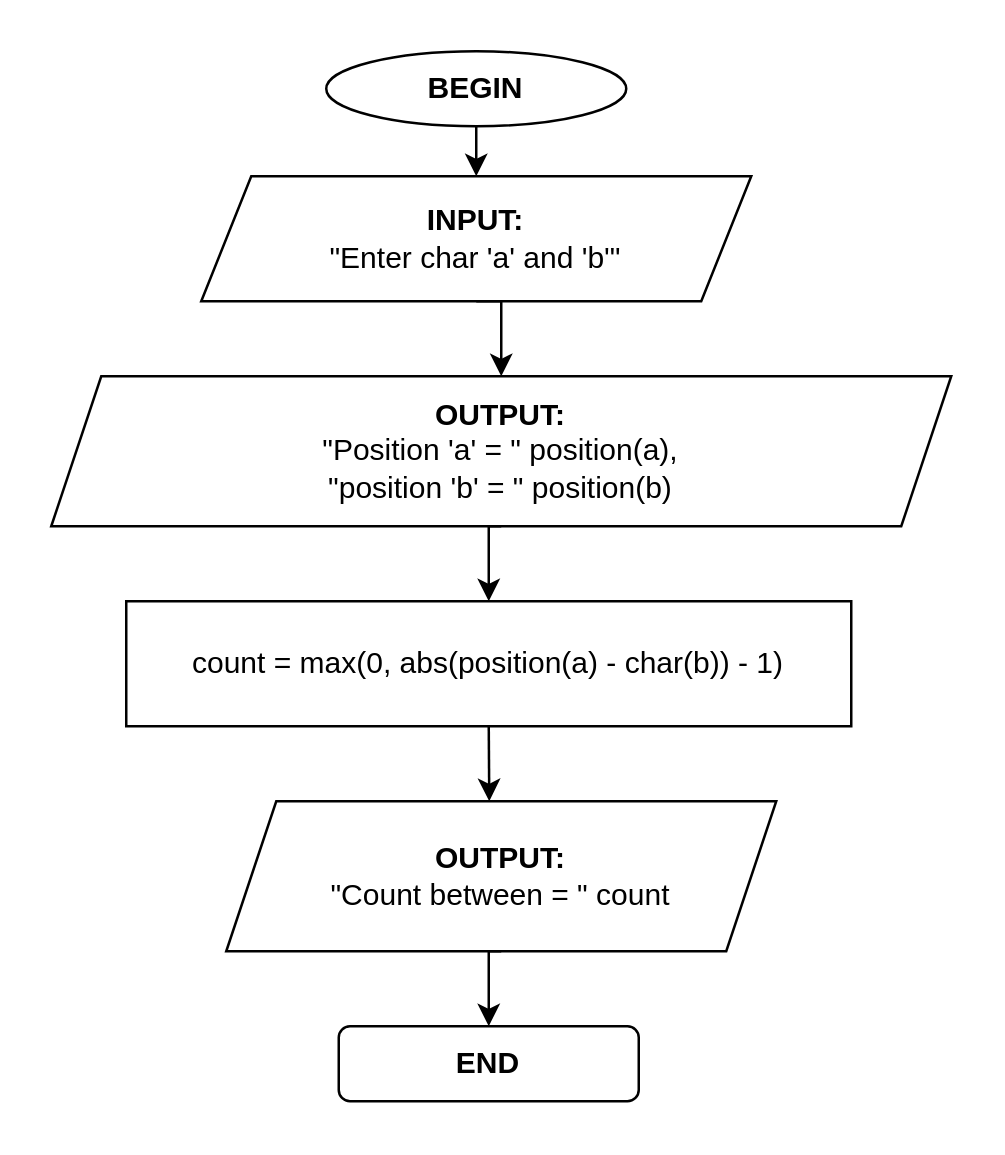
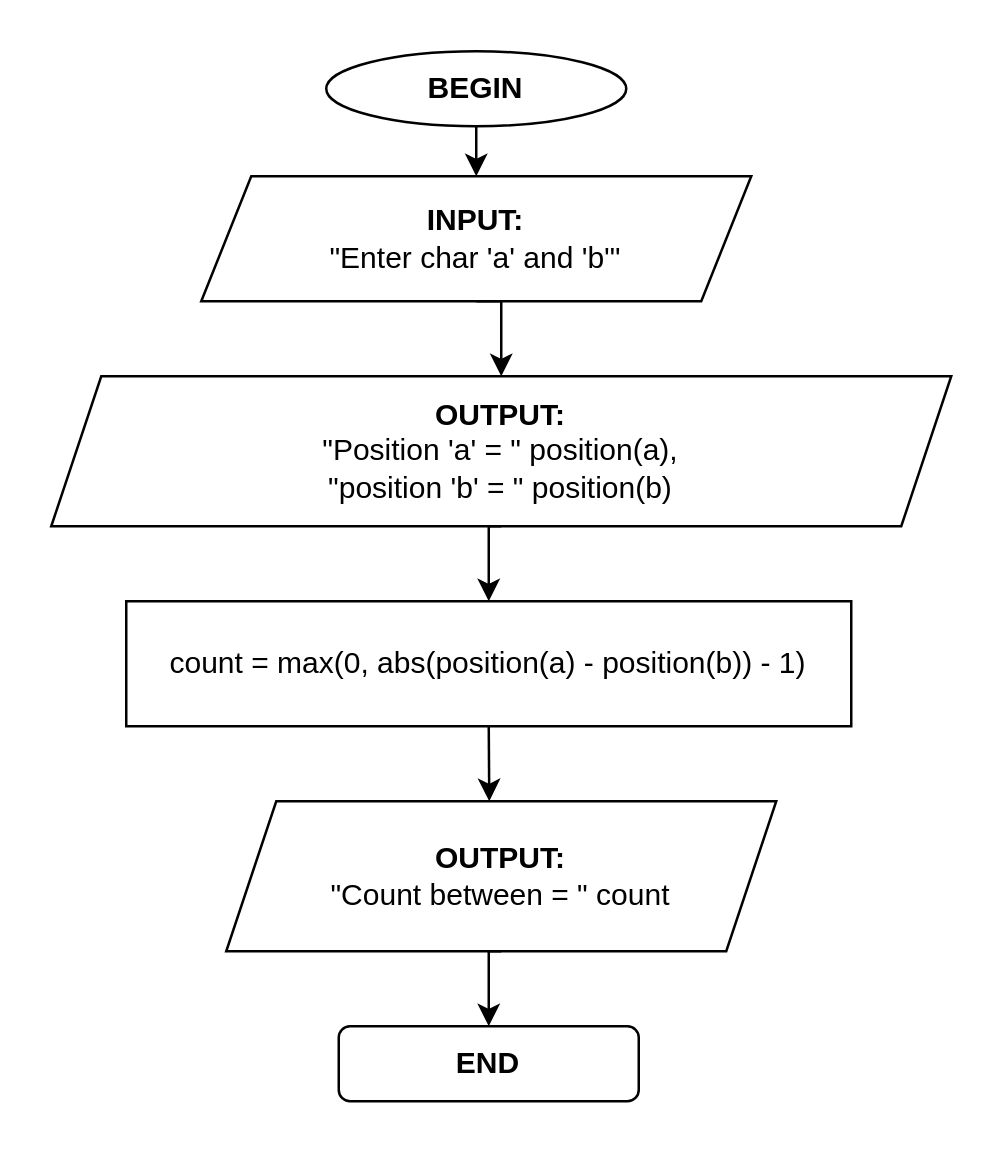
(489, 664) -> (489, 664)
